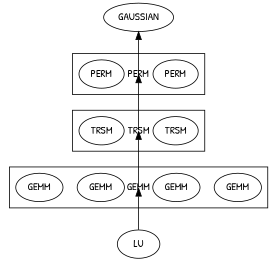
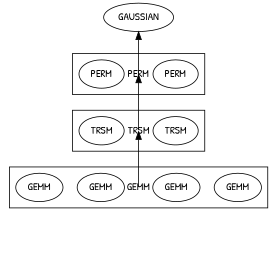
(139, 244) -> none
